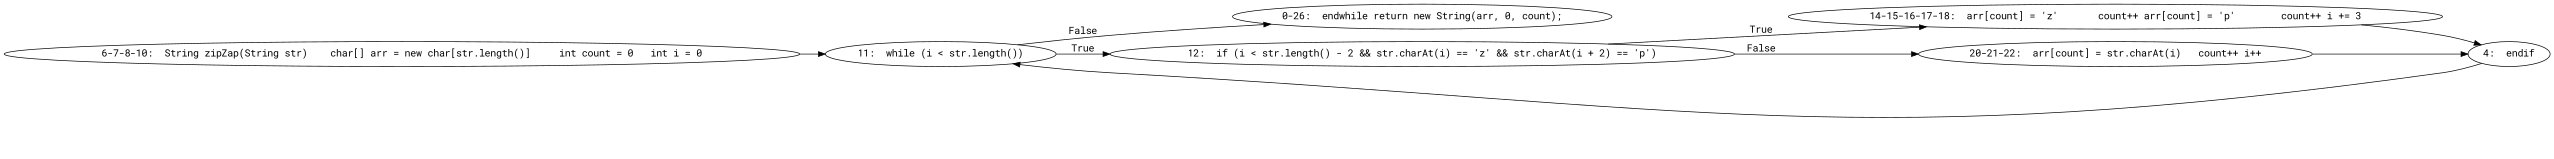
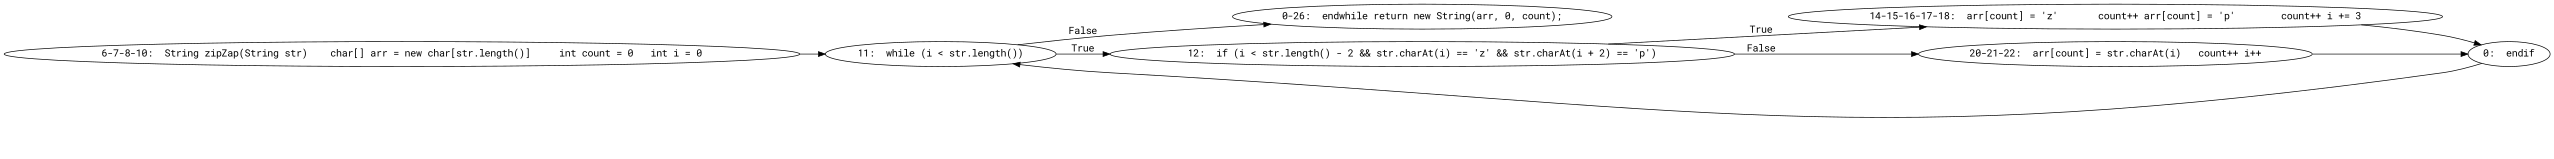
(2509, 54) -> (2509, 54)
